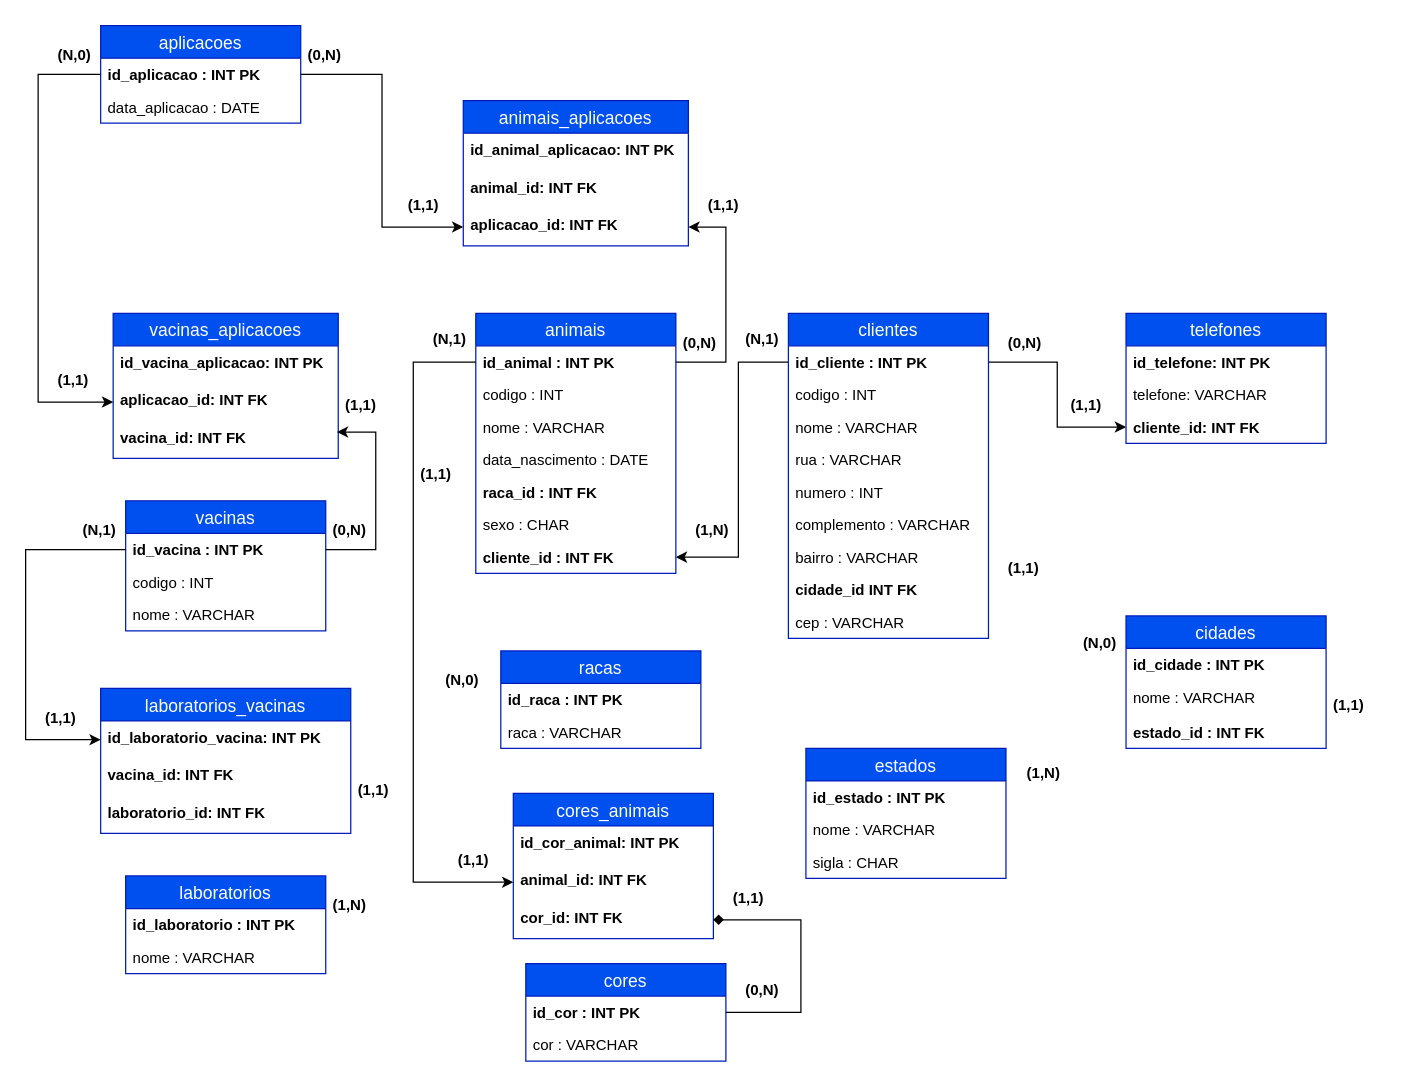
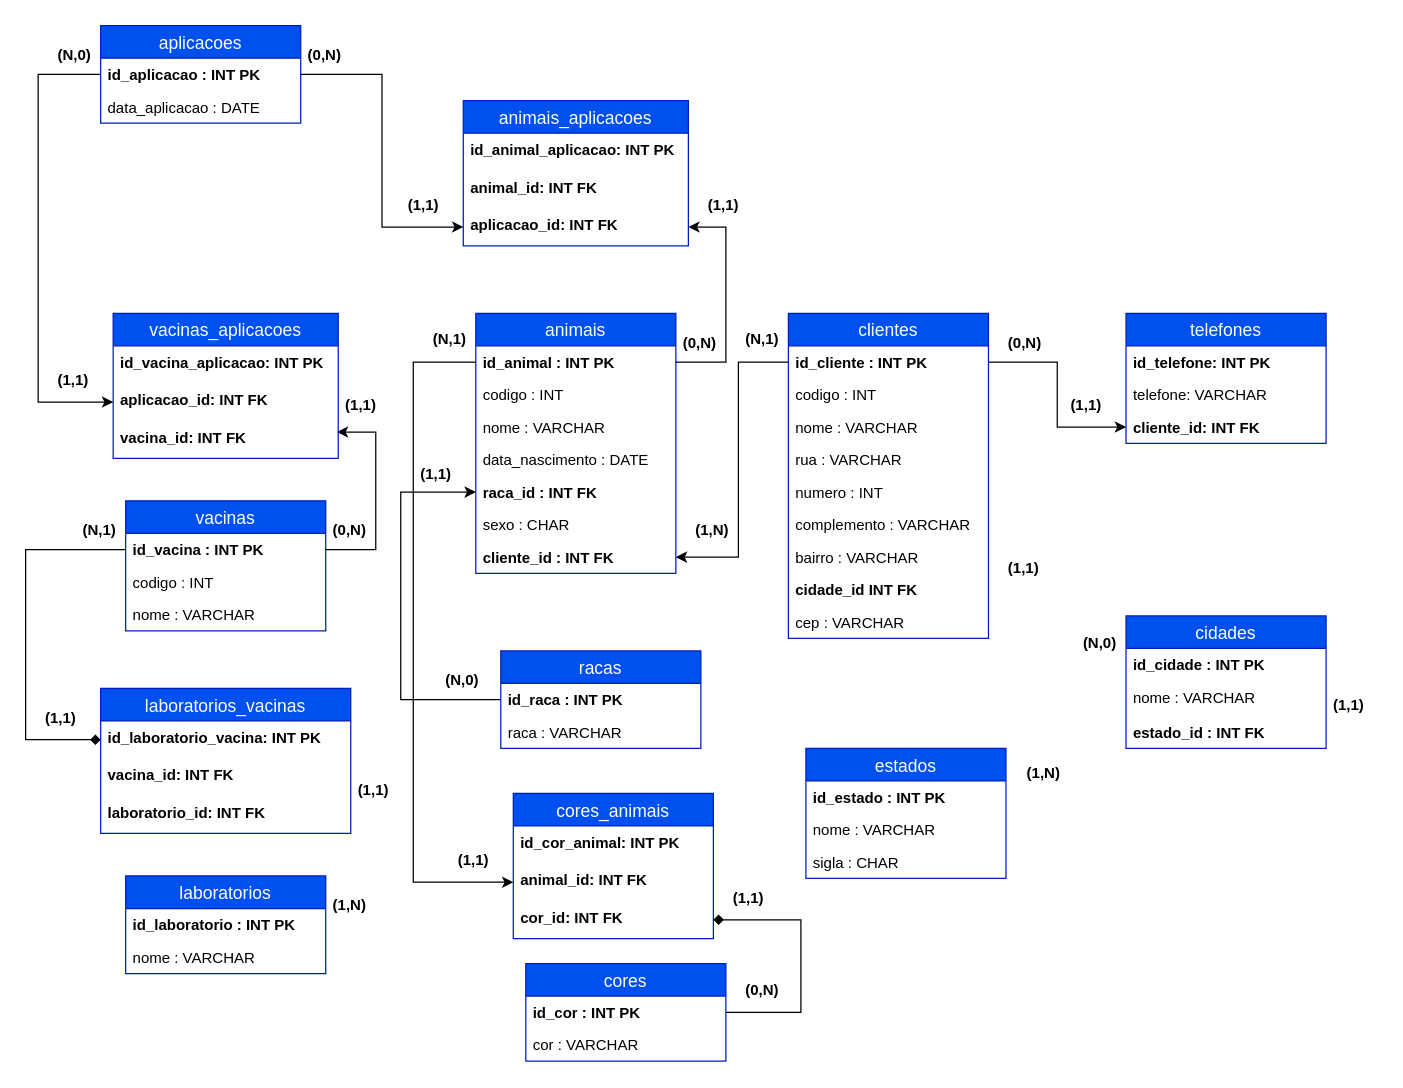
none -> (401, 610)
(91, 739) -> (90, 739)
